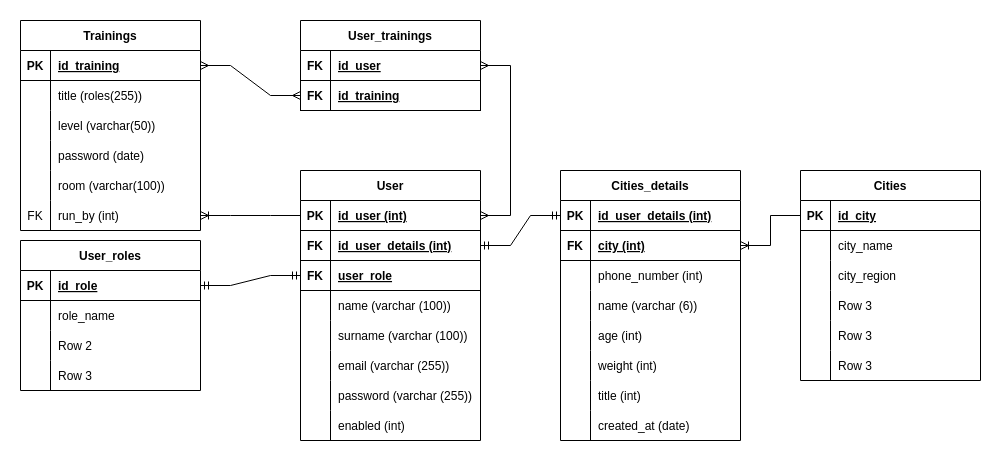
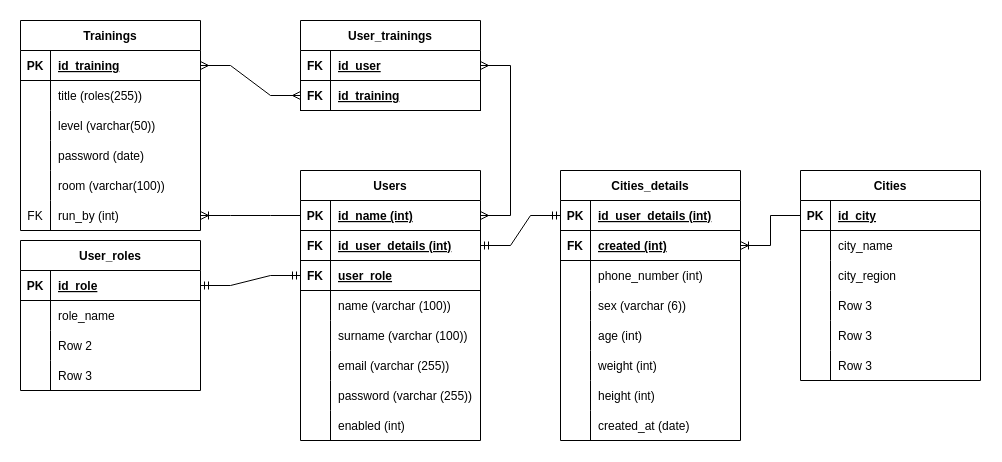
(390, 186) -> (390, 186)
(377, 216) -> (377, 216)
(627, 246) -> (639, 246)
(655, 306) -> (652, 306)
(629, 396) -> (634, 396)
